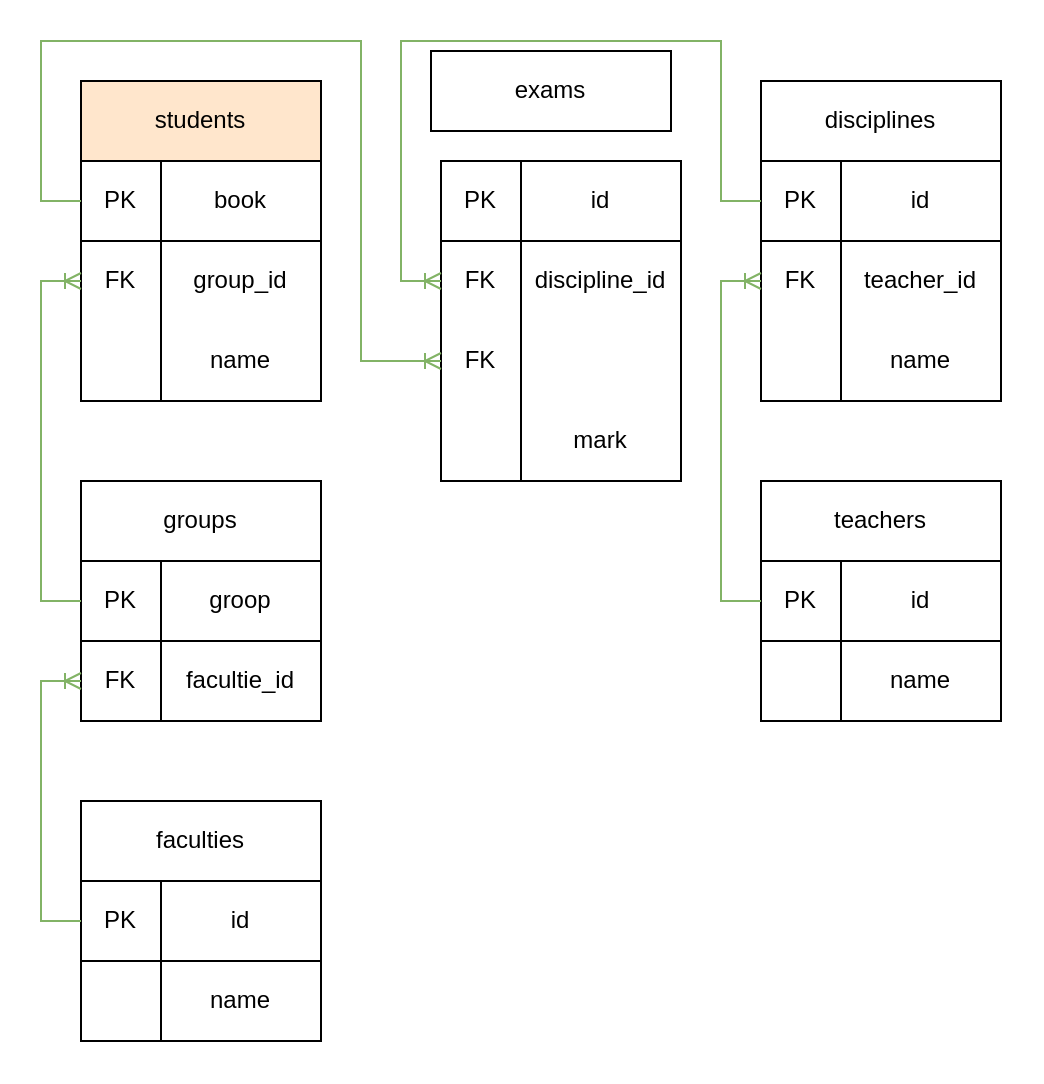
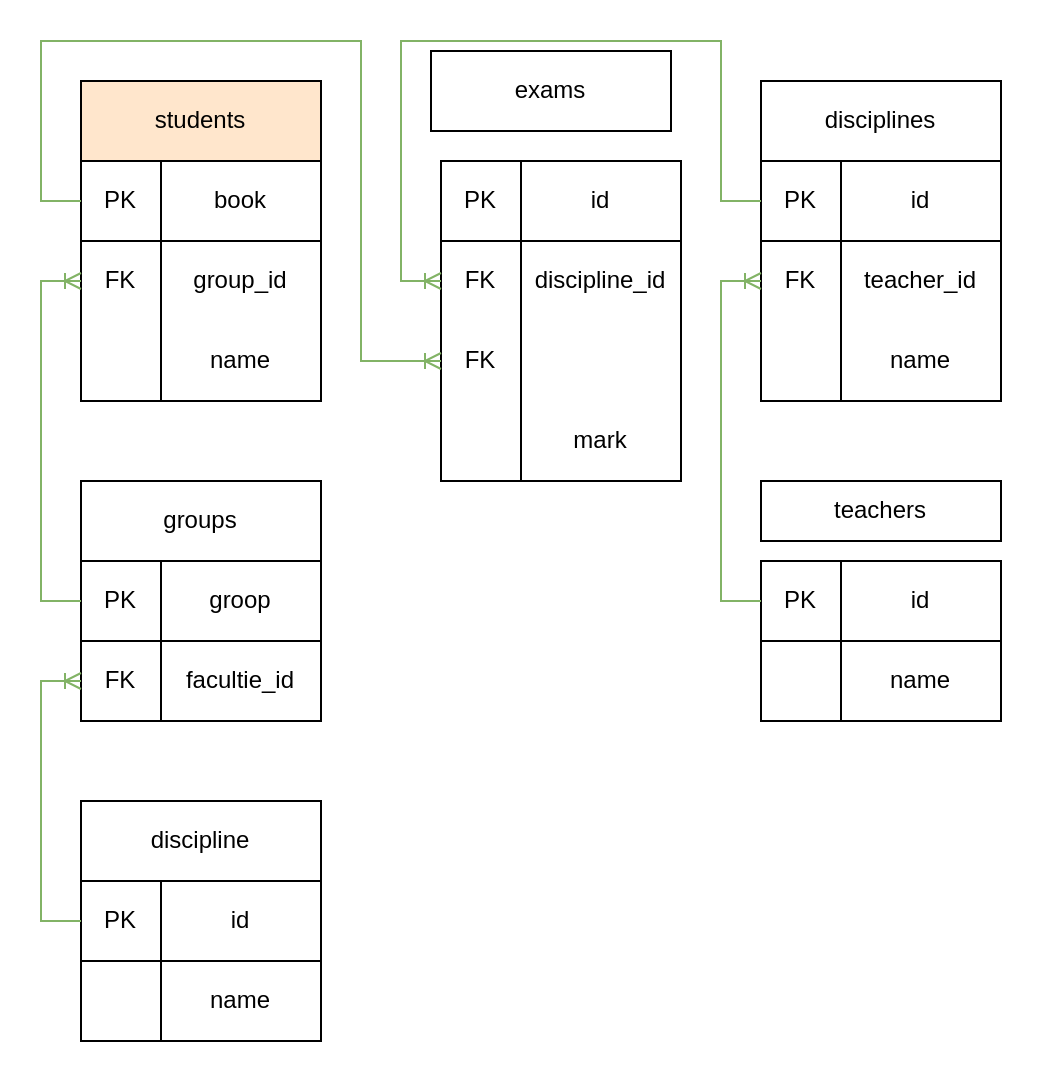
(881, 521) -> (881, 511)
(201, 841) -> (201, 841)
